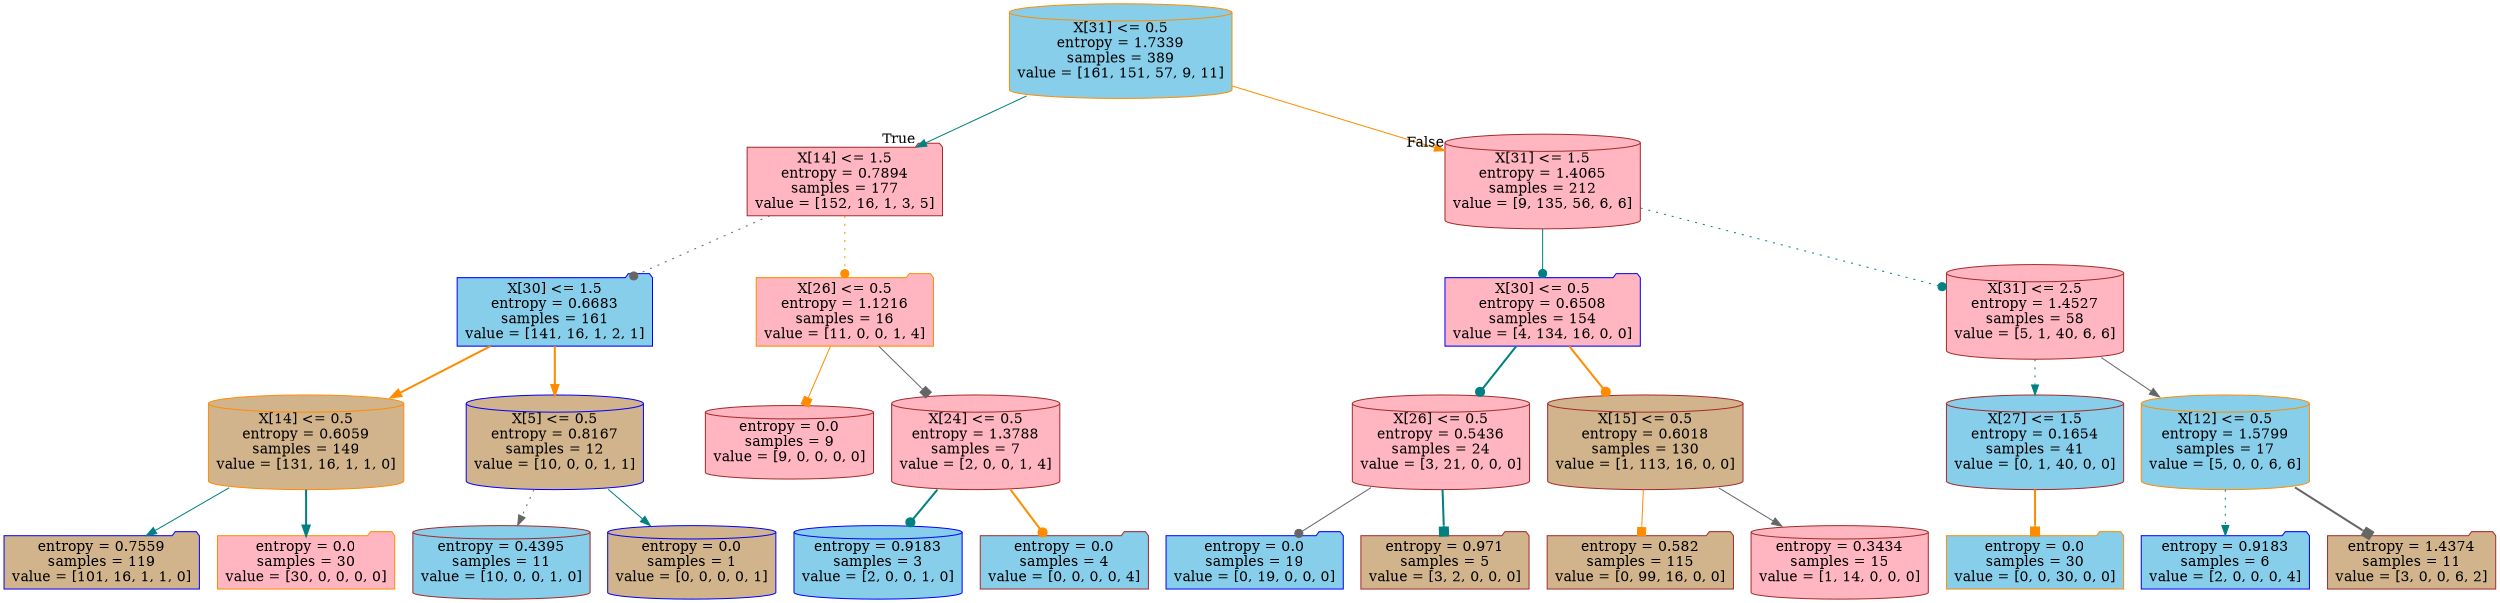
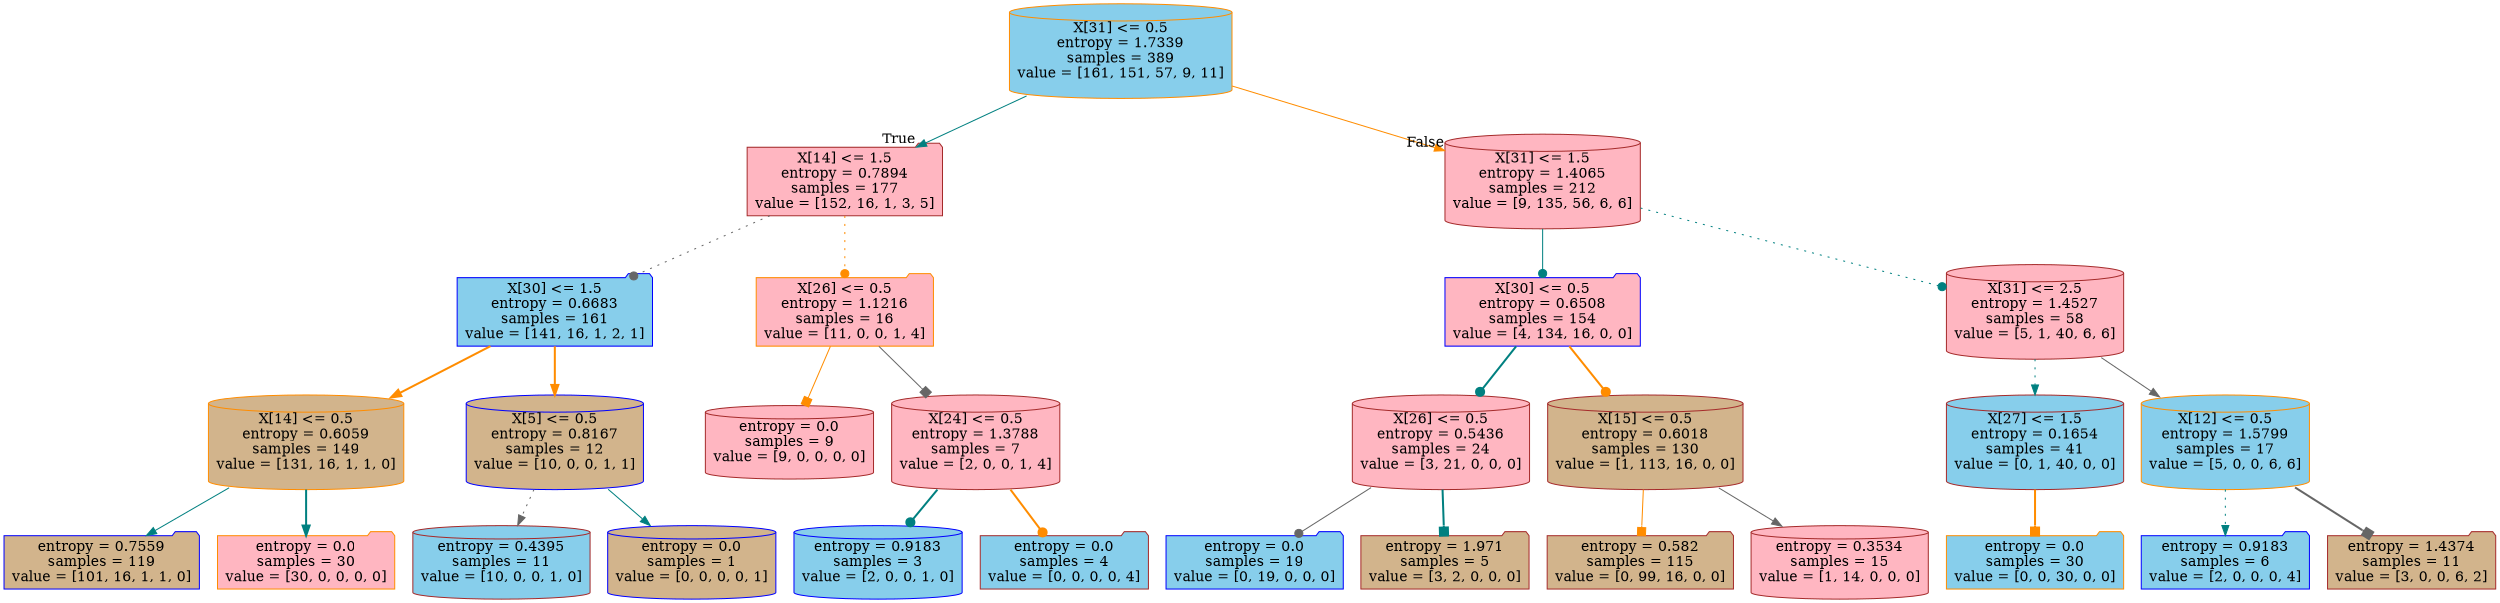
(1445, 562) -> (1445, 562)
(1840, 562) -> (1840, 562)
